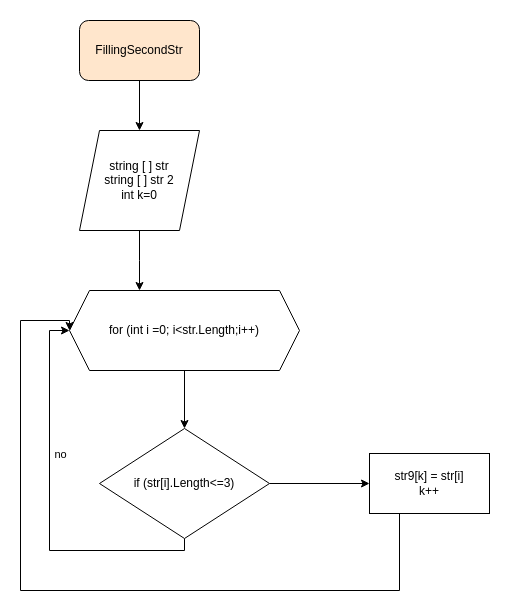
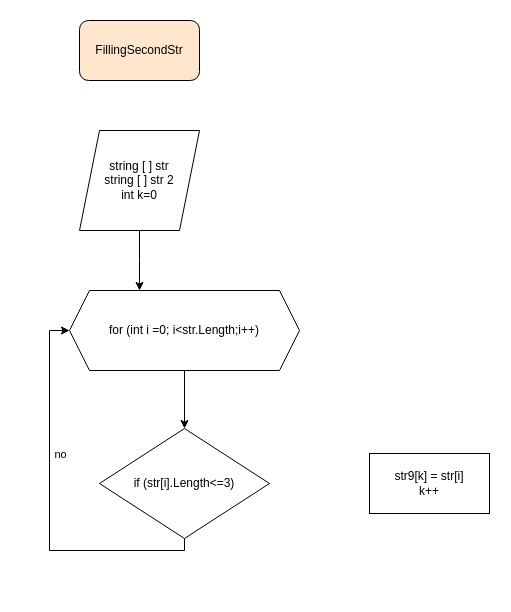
(140, 102) -> none
(316, 484) -> none
(88, 591) -> none
